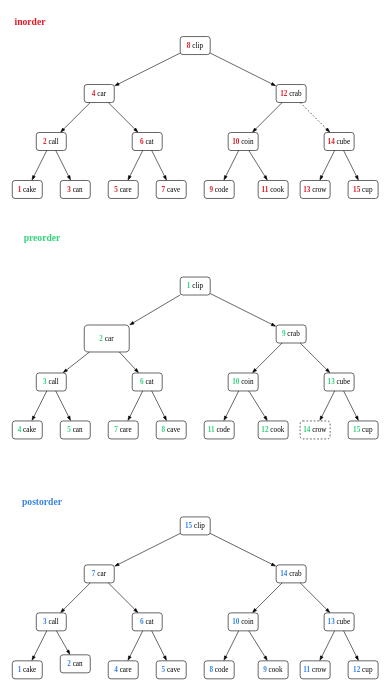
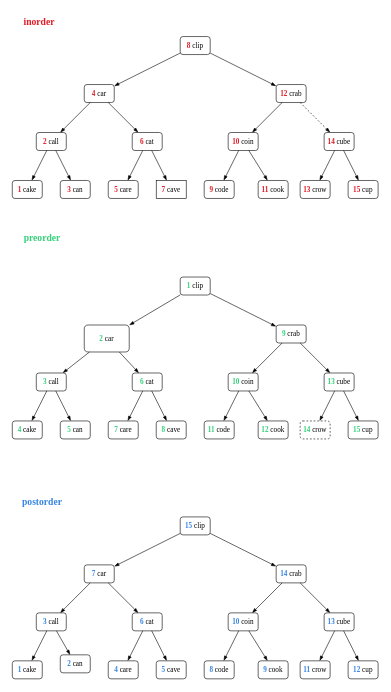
(30, 21) -> (39, 21)
(171, 189) -> (171, 189)
